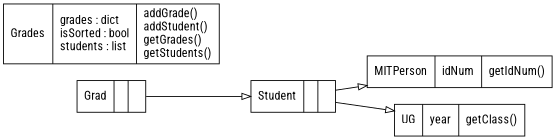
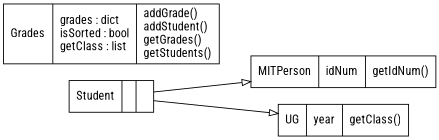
(93, 47) -> (93, 47)
(111, 96) -> none
